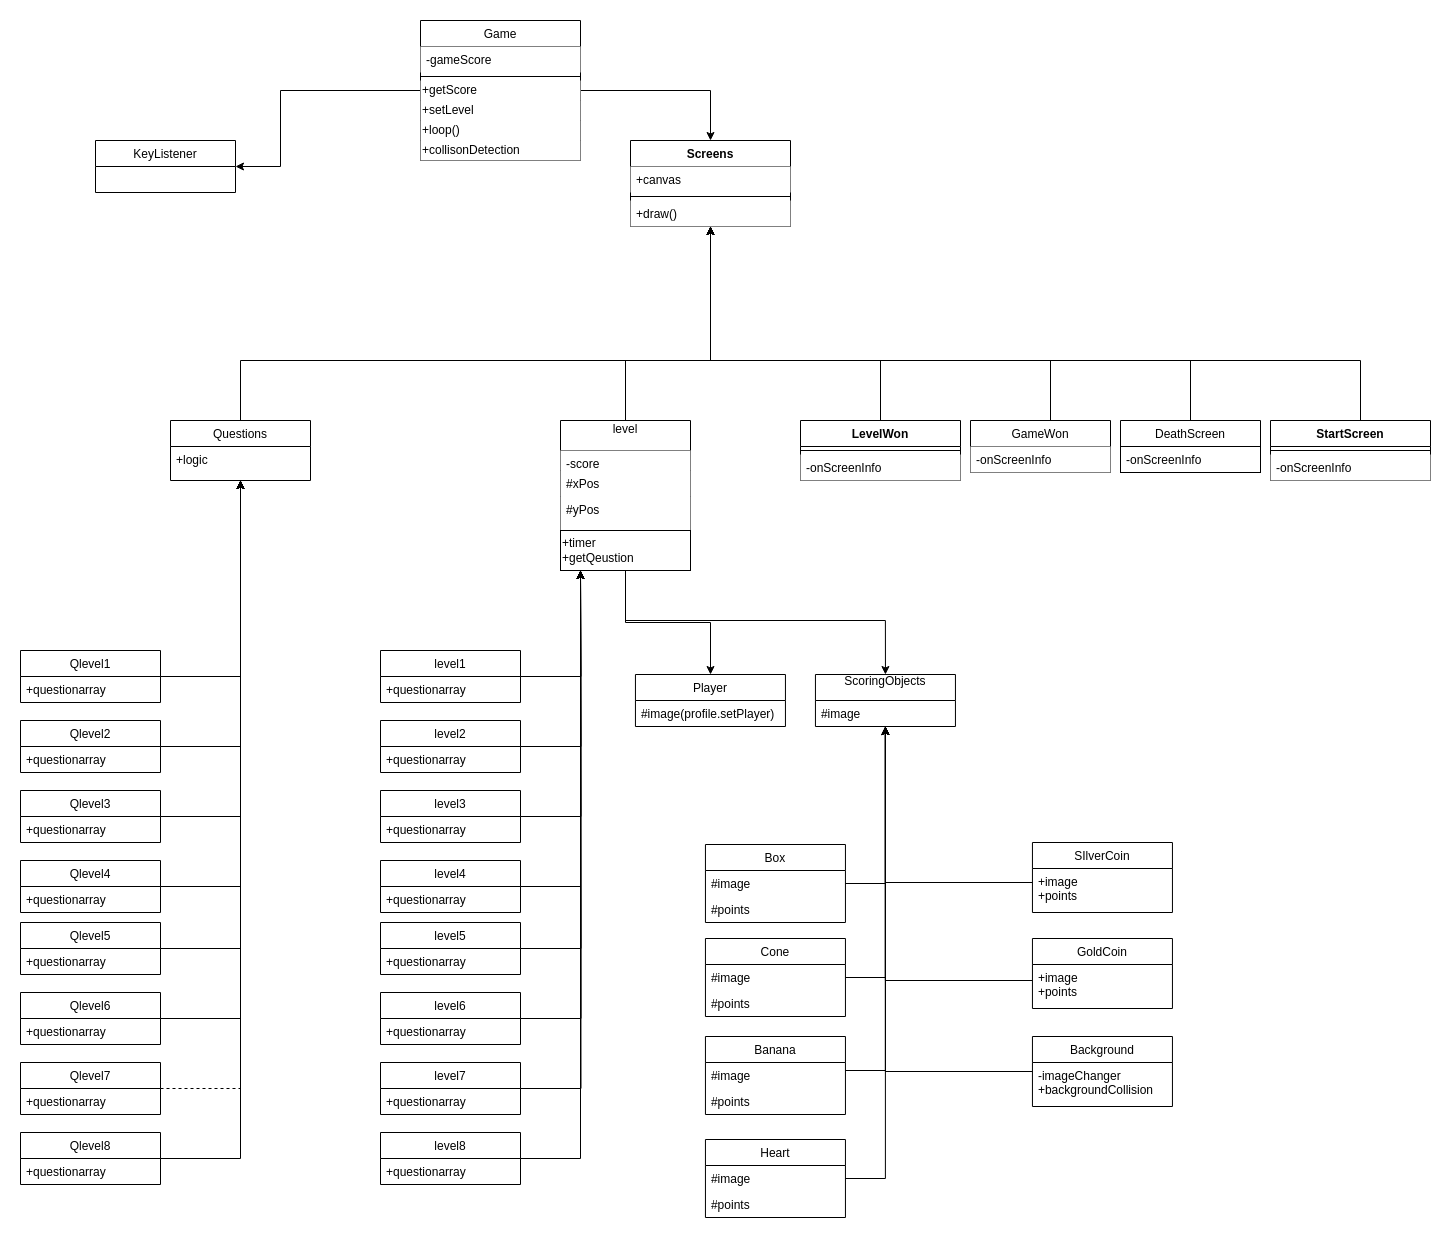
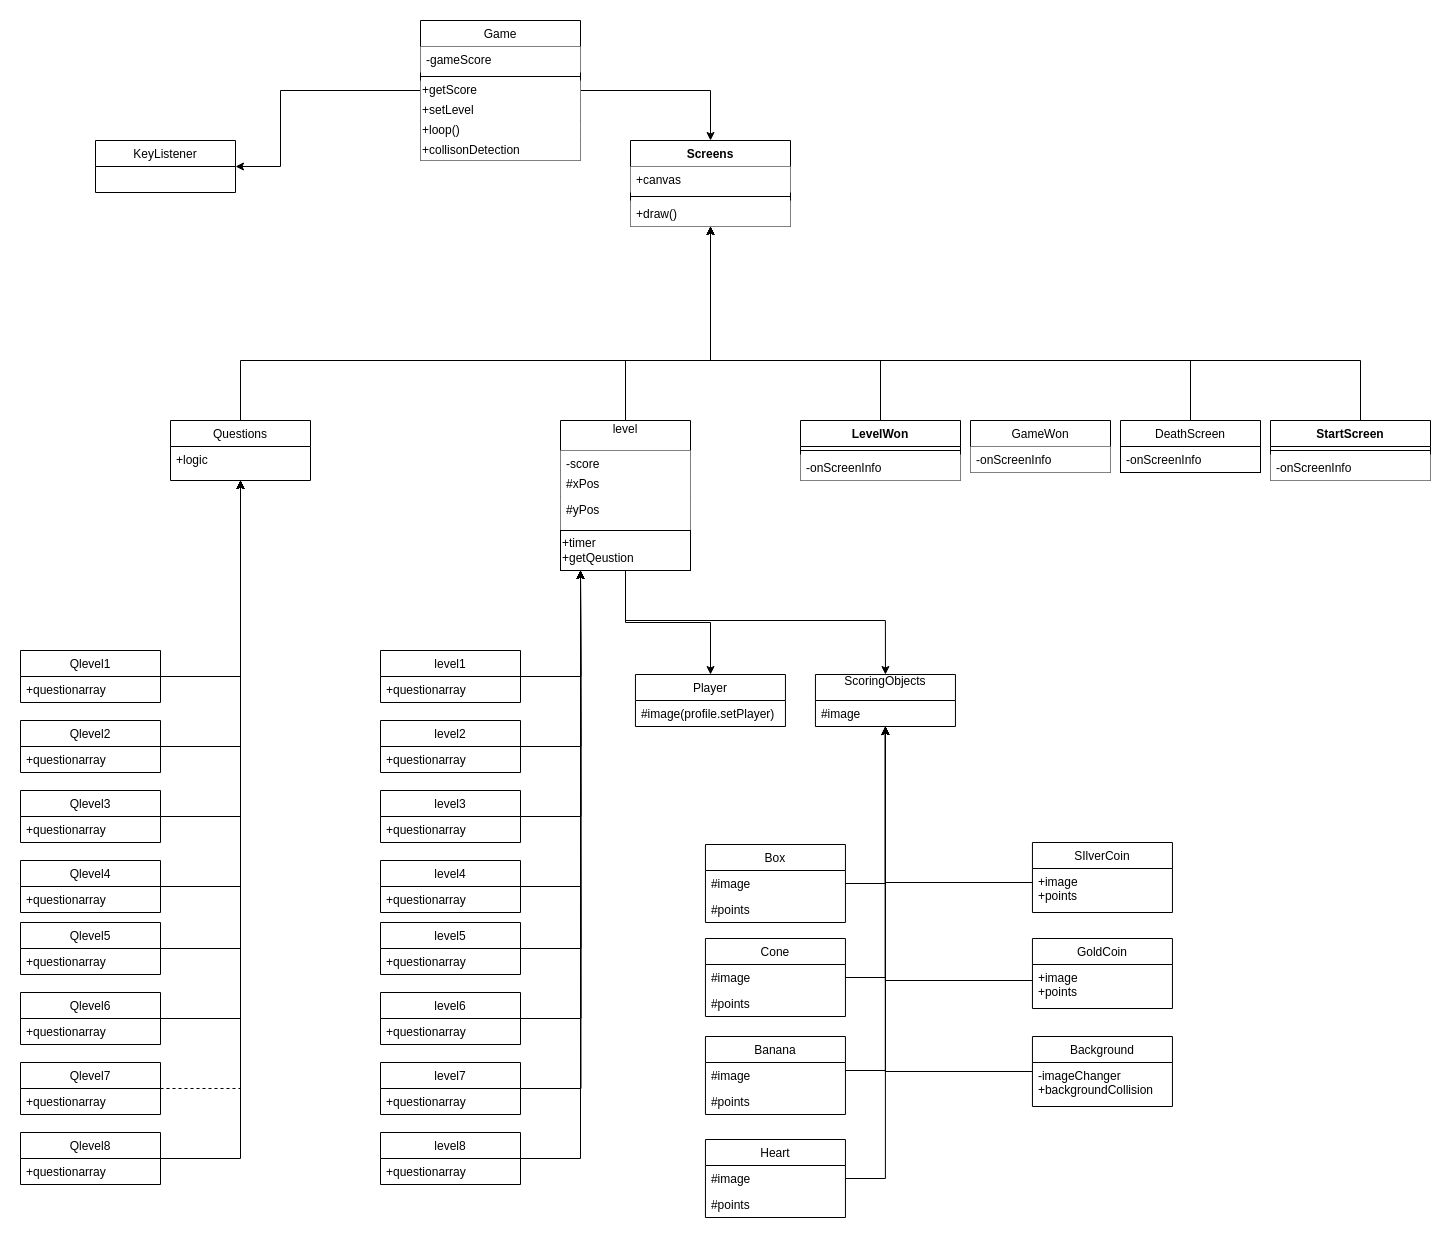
(1051, 392) -> none
